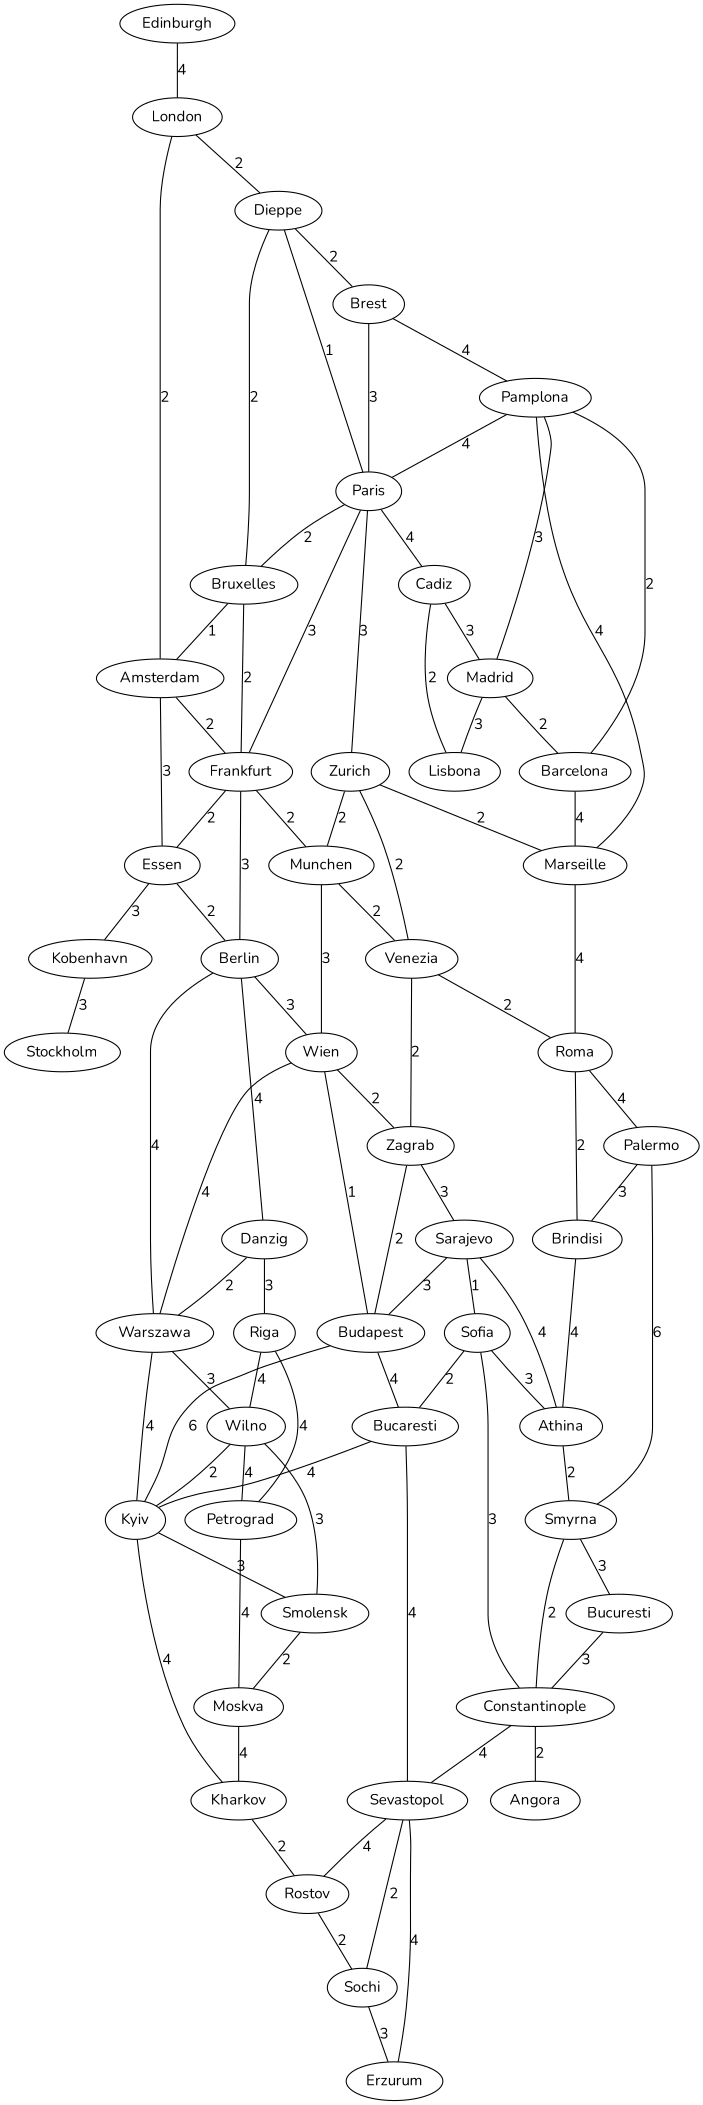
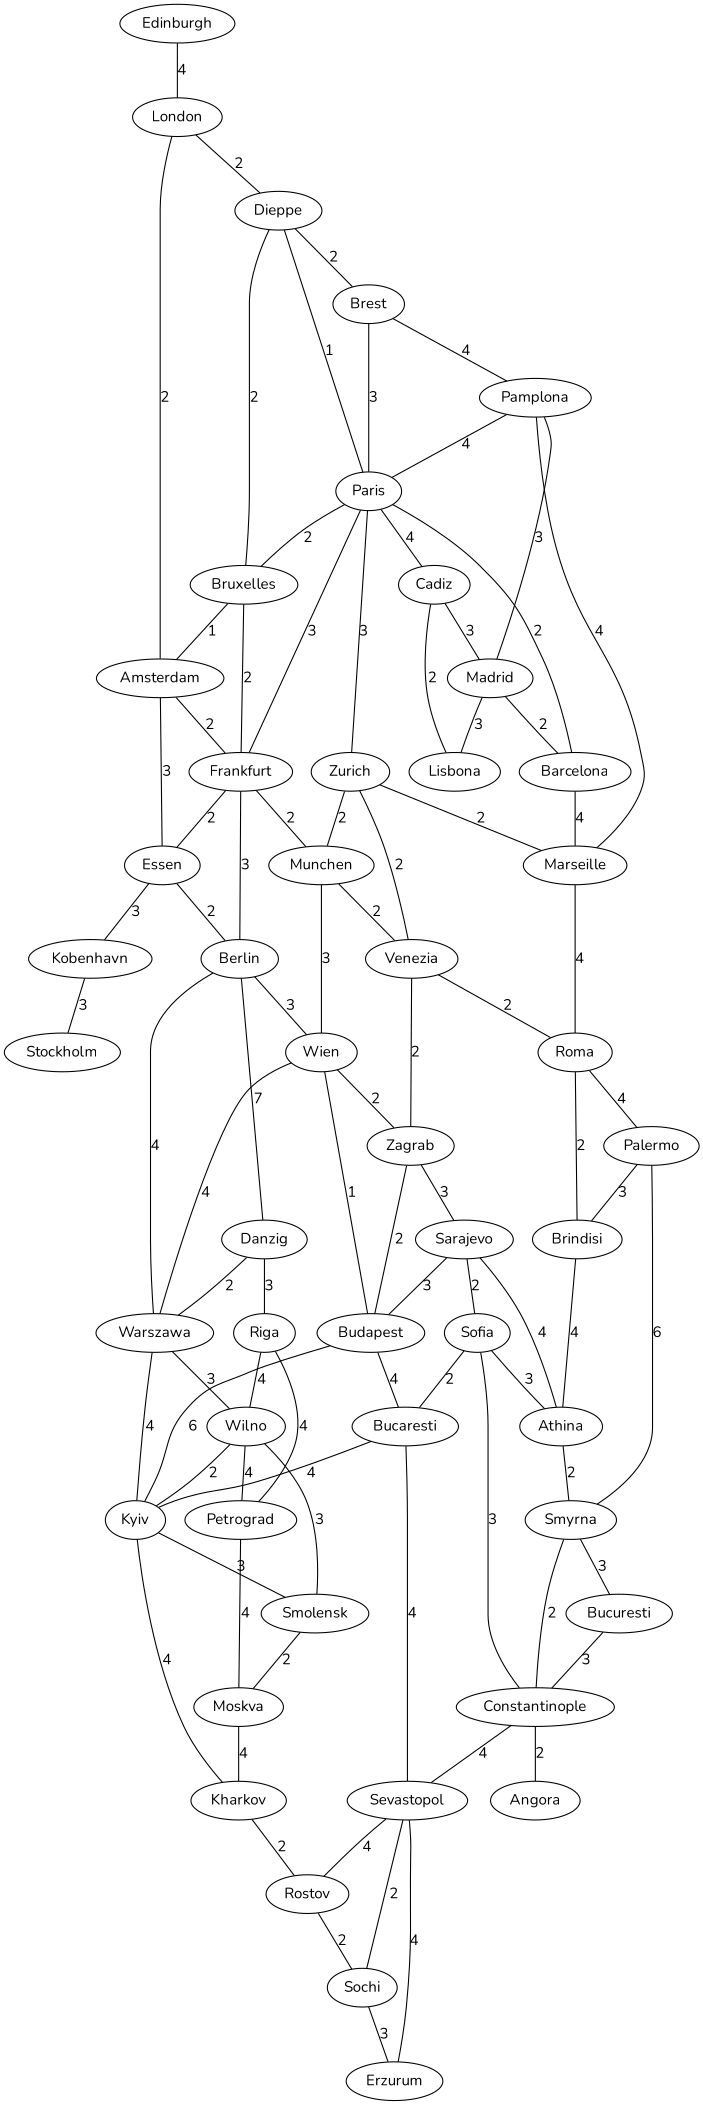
(645, 572) -> (510, 599)
(259, 1099) -> (259, 1099)
(476, 1286) -> (476, 1286)
